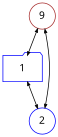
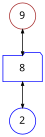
(23, 69) -> (23, 69)
(50, 69) -> none
